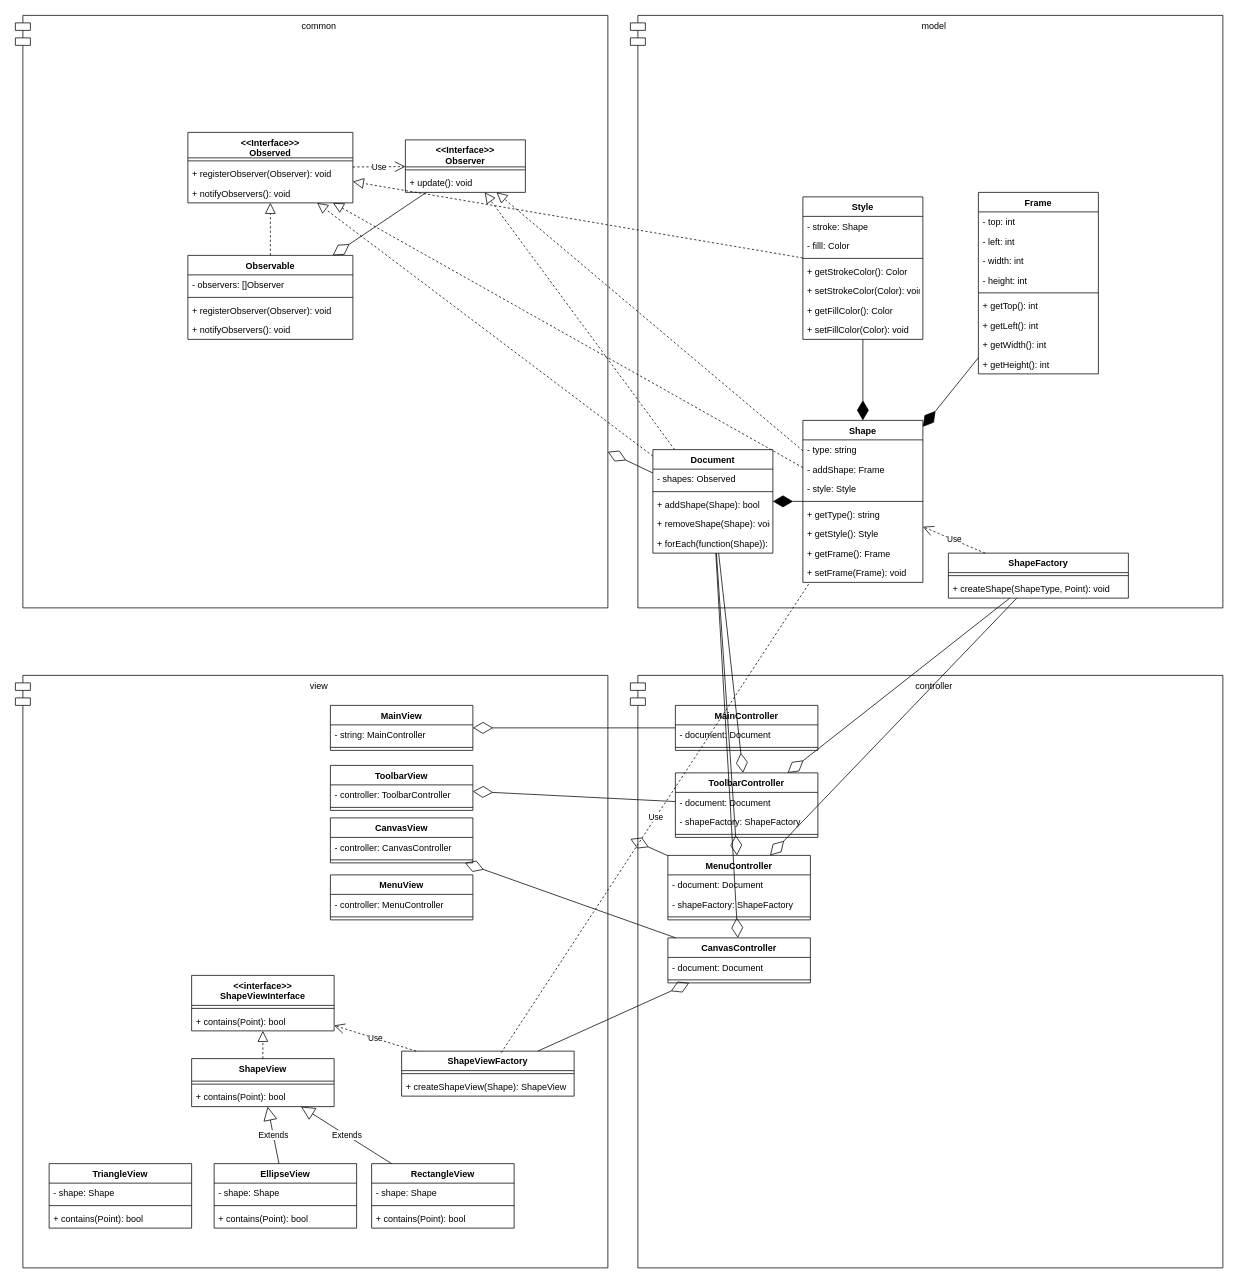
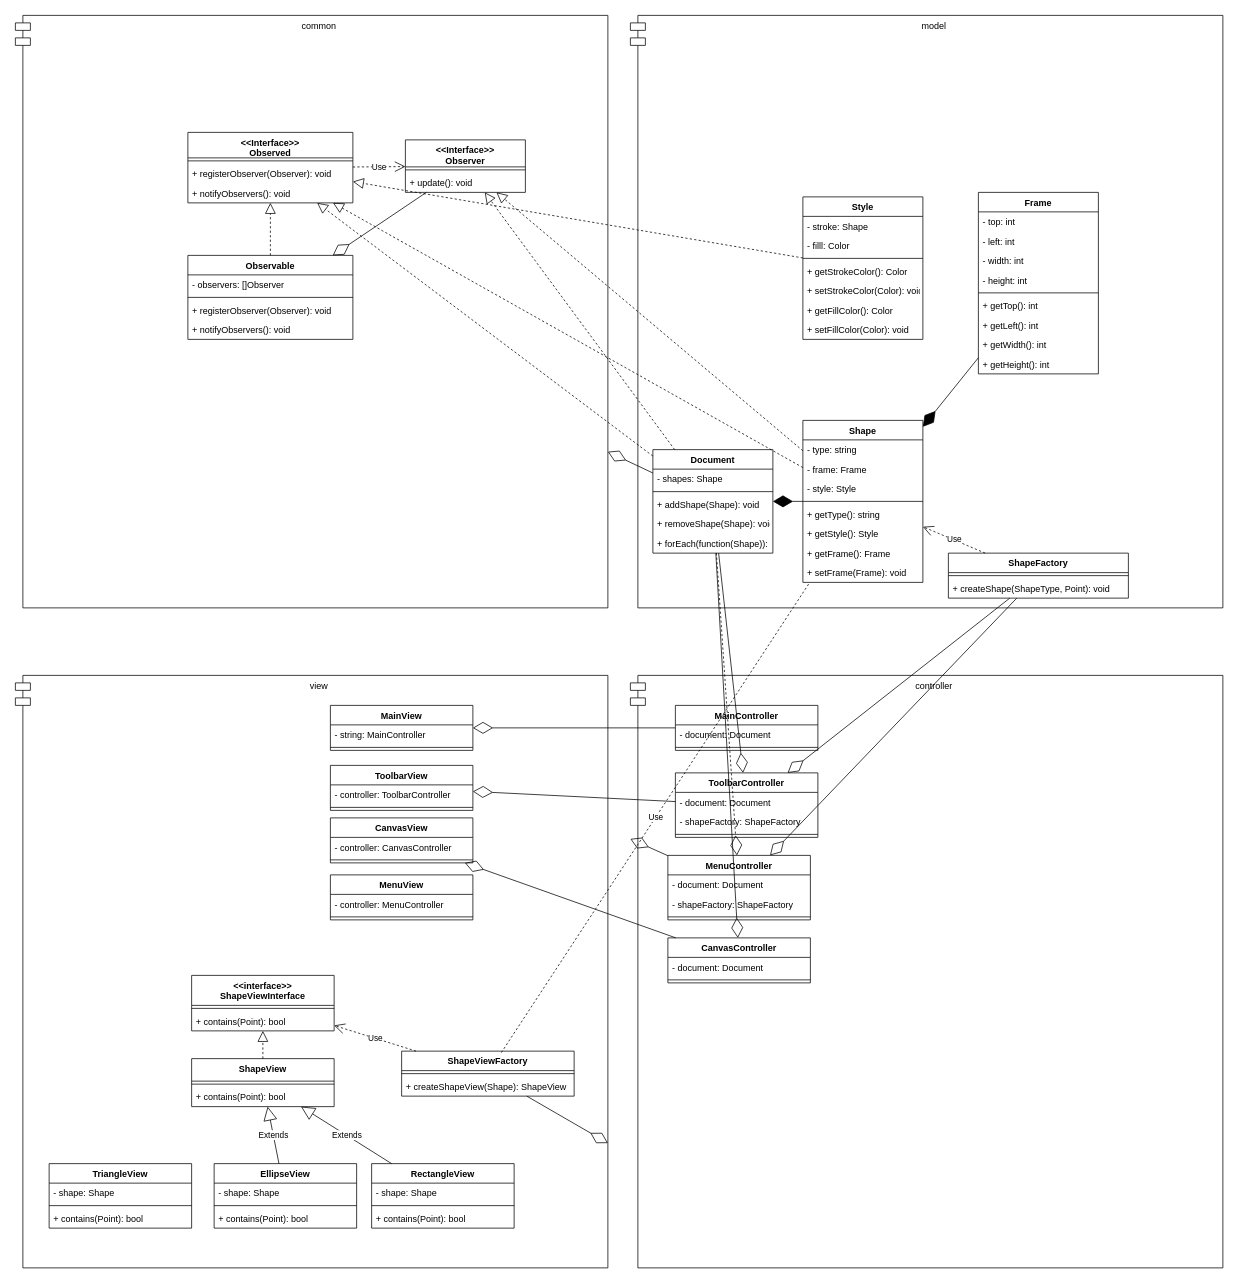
(863, 400) -> none
(846, 470) -> (839, 470)
(699, 479) -> (691, 479)
(710, 505) -> (710, 505)
(722, 636) -> (722, 636)
(605, 1021) -> (560, 1115)
